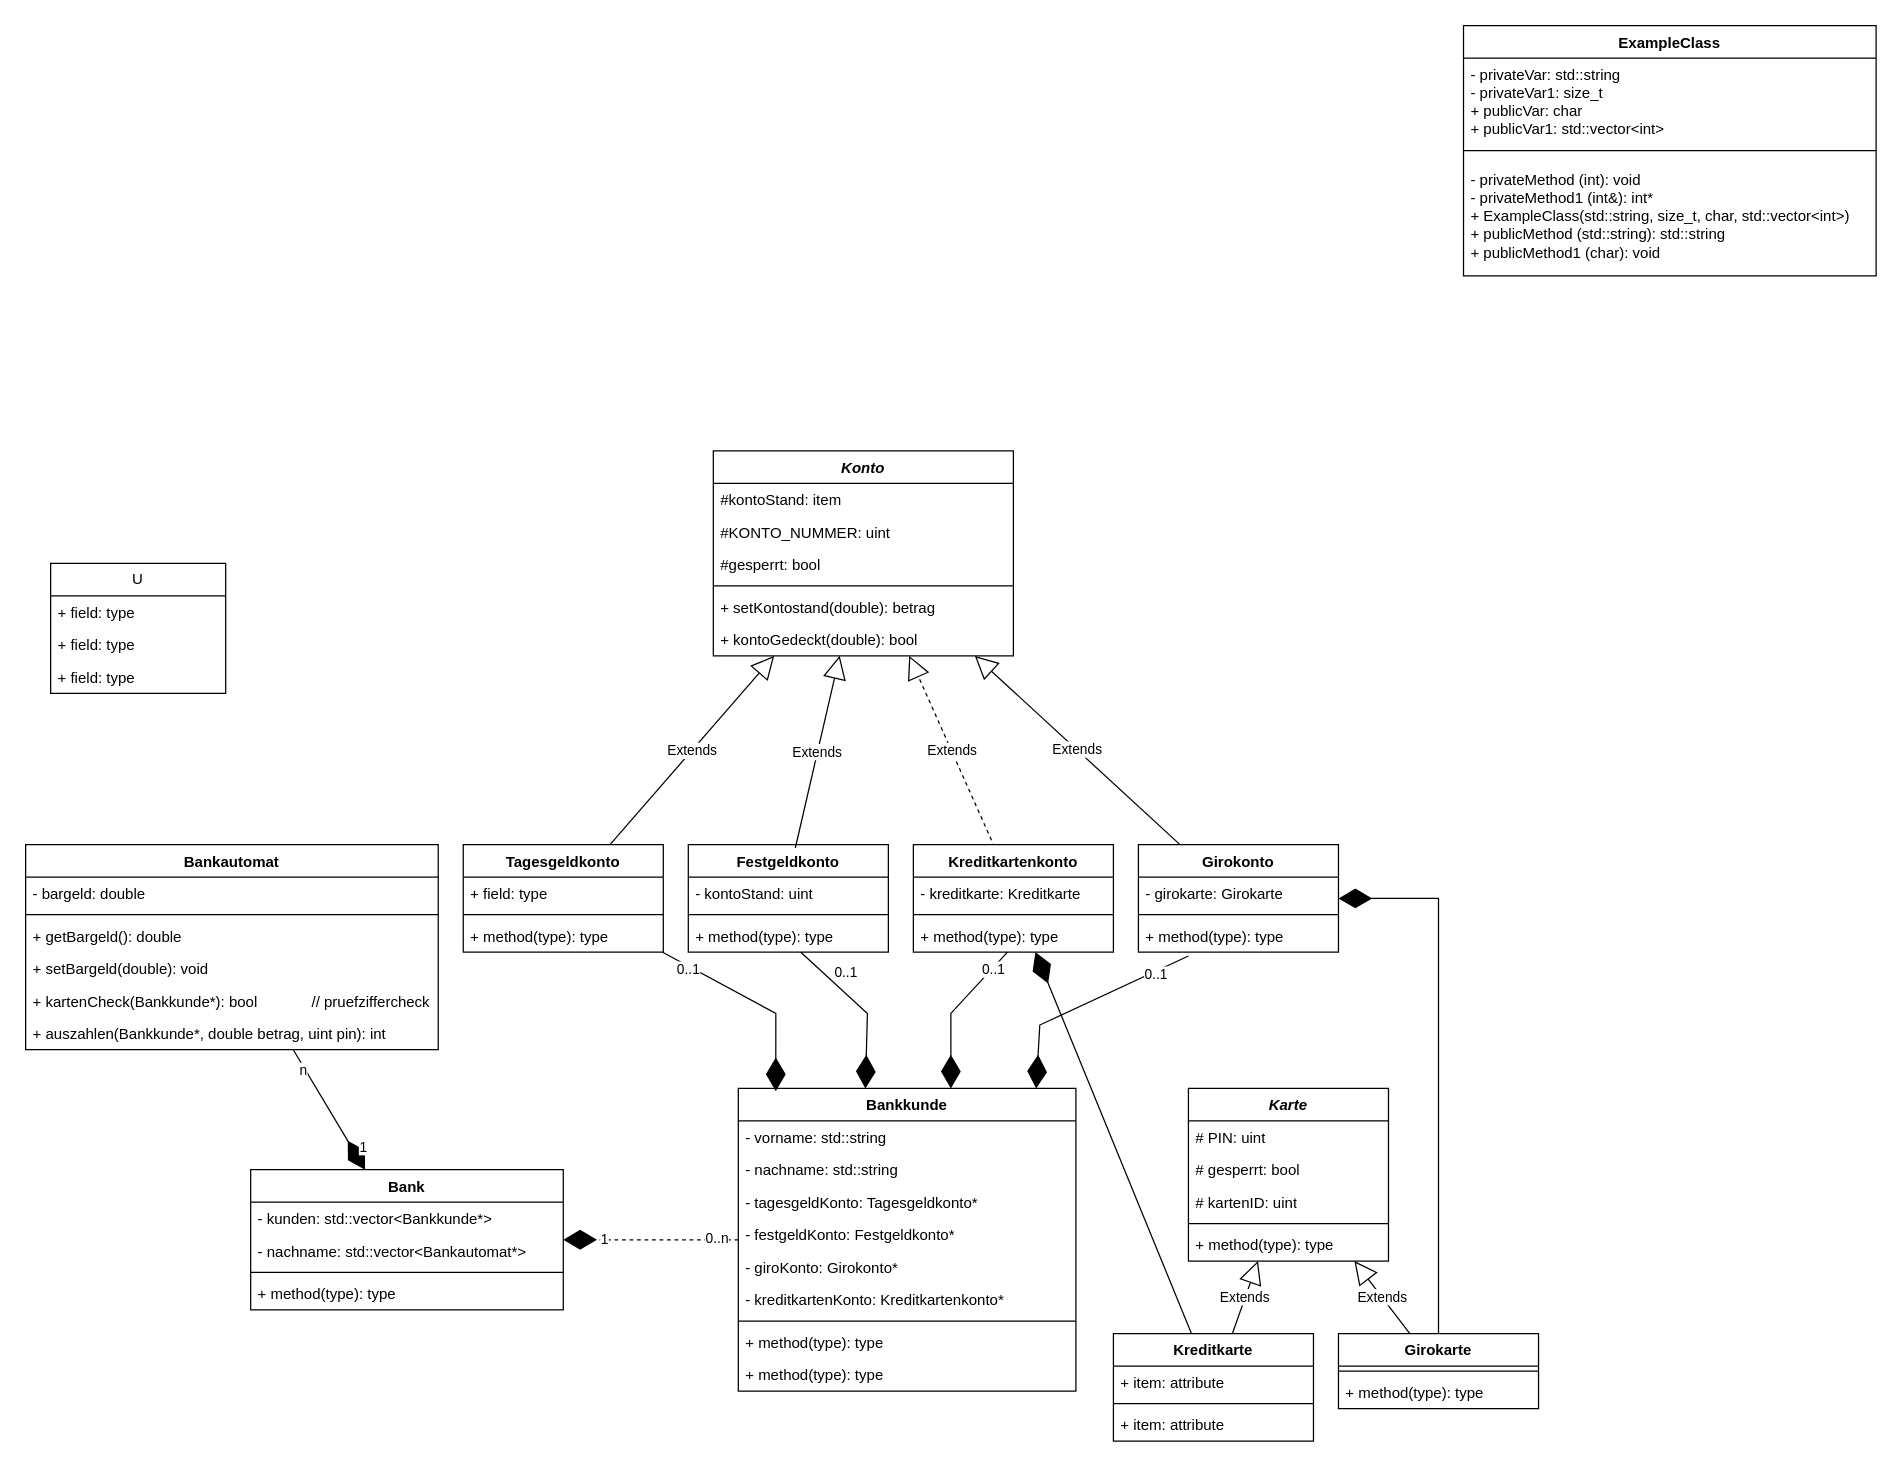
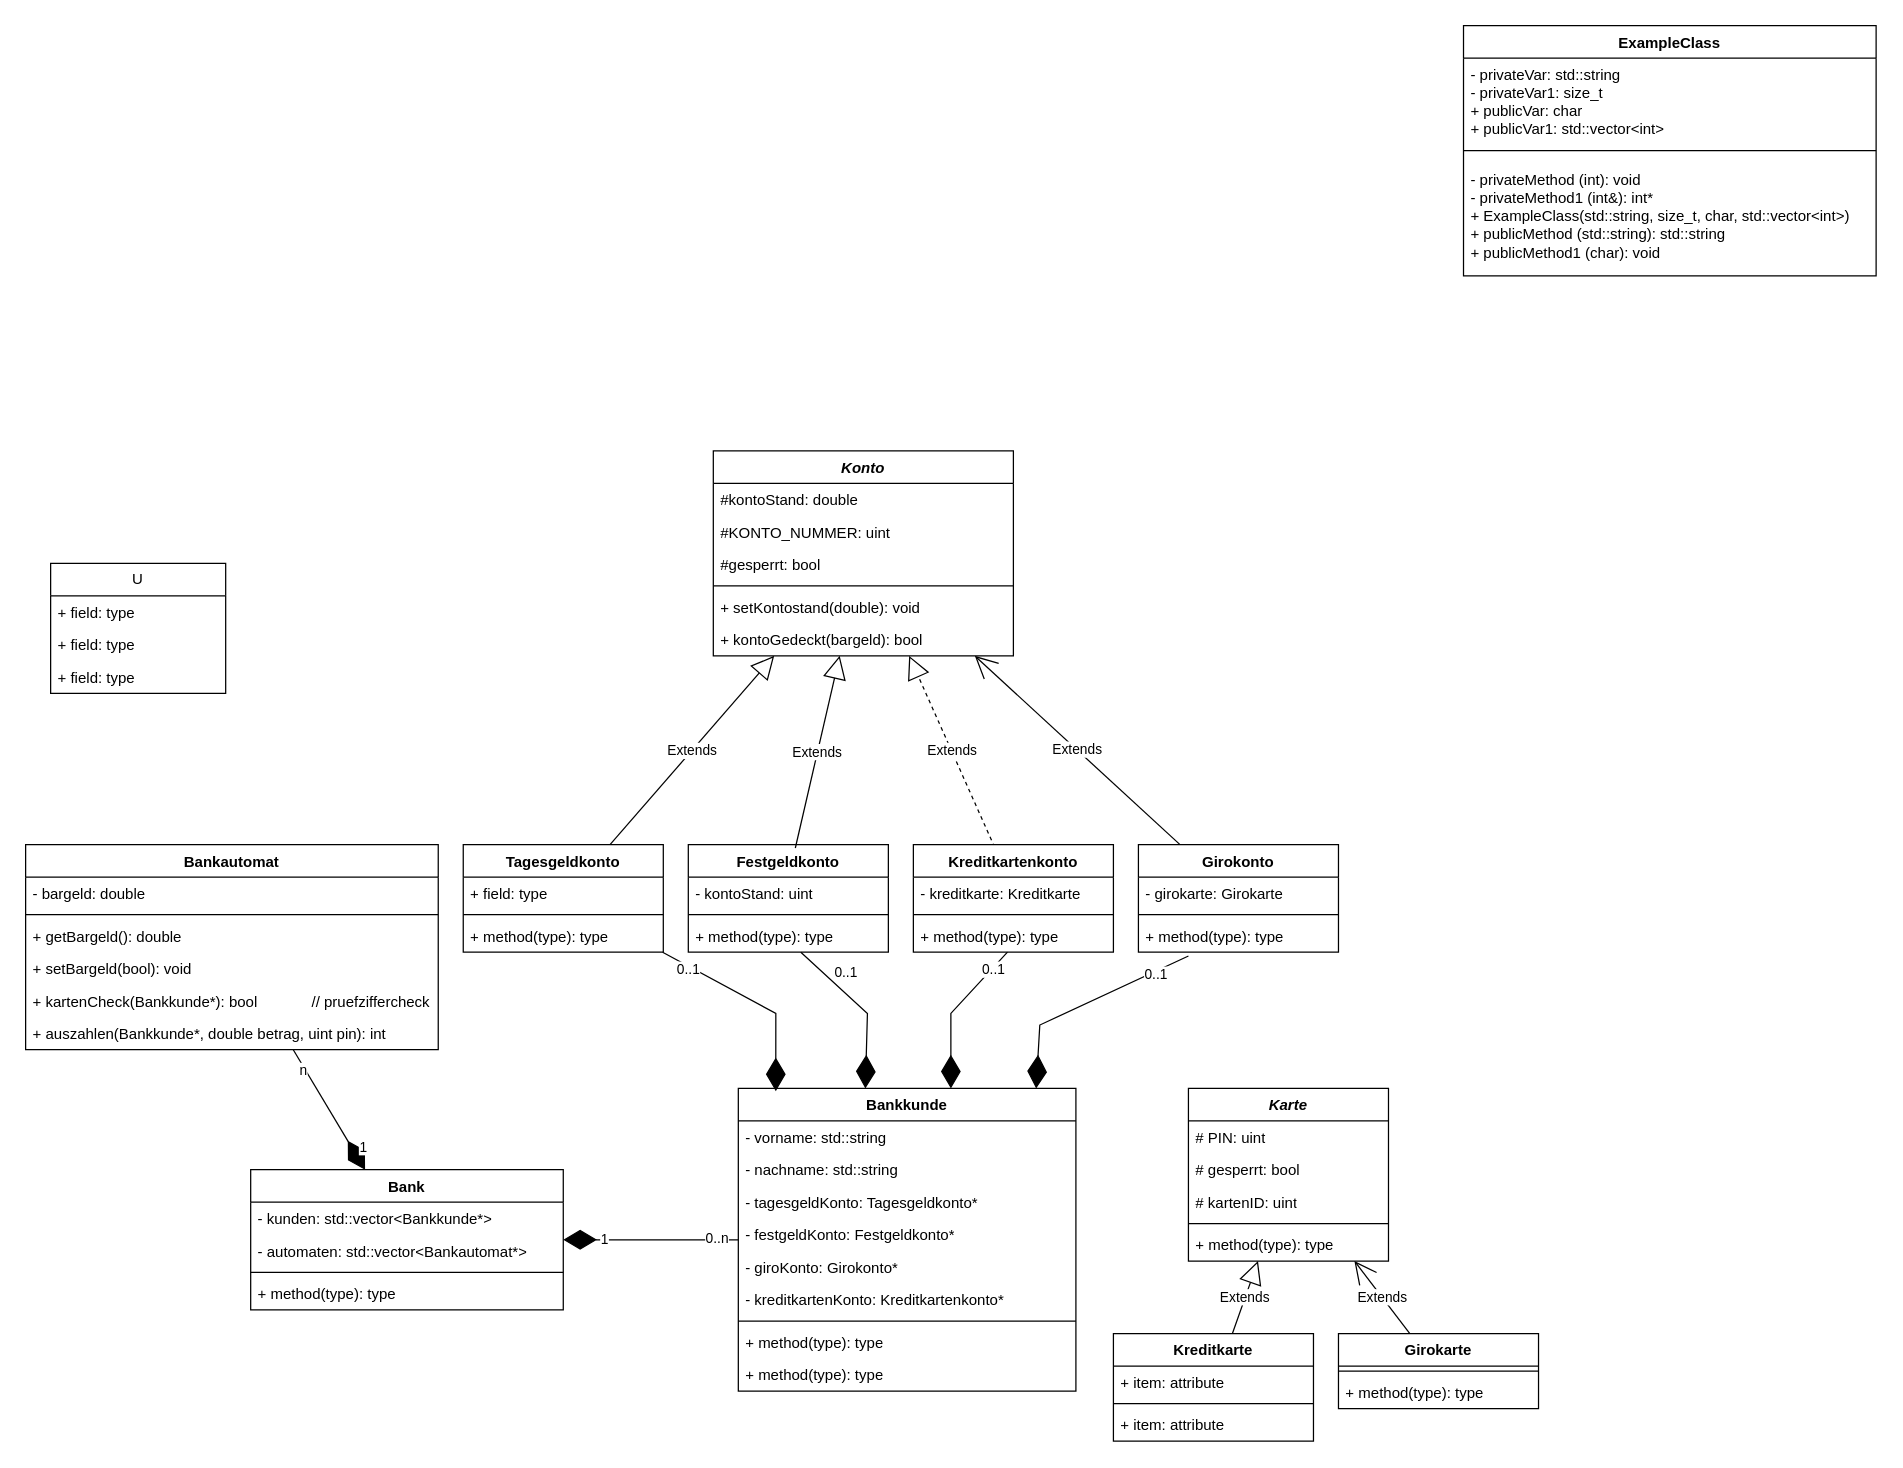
(786, 501) -> (795, 501)
(843, 608) -> (833, 608)
(828, 641) -> (833, 641)
(992, 672) -> (985, 665)
(131, 970) -> (122, 970)
(1438, 1082) -> none
(1119, 1158) -> none
(658, 1239) -> (658, 1239)
(404, 1252) -> (408, 1252)
(1368, 1279) -> (1362, 1272)
